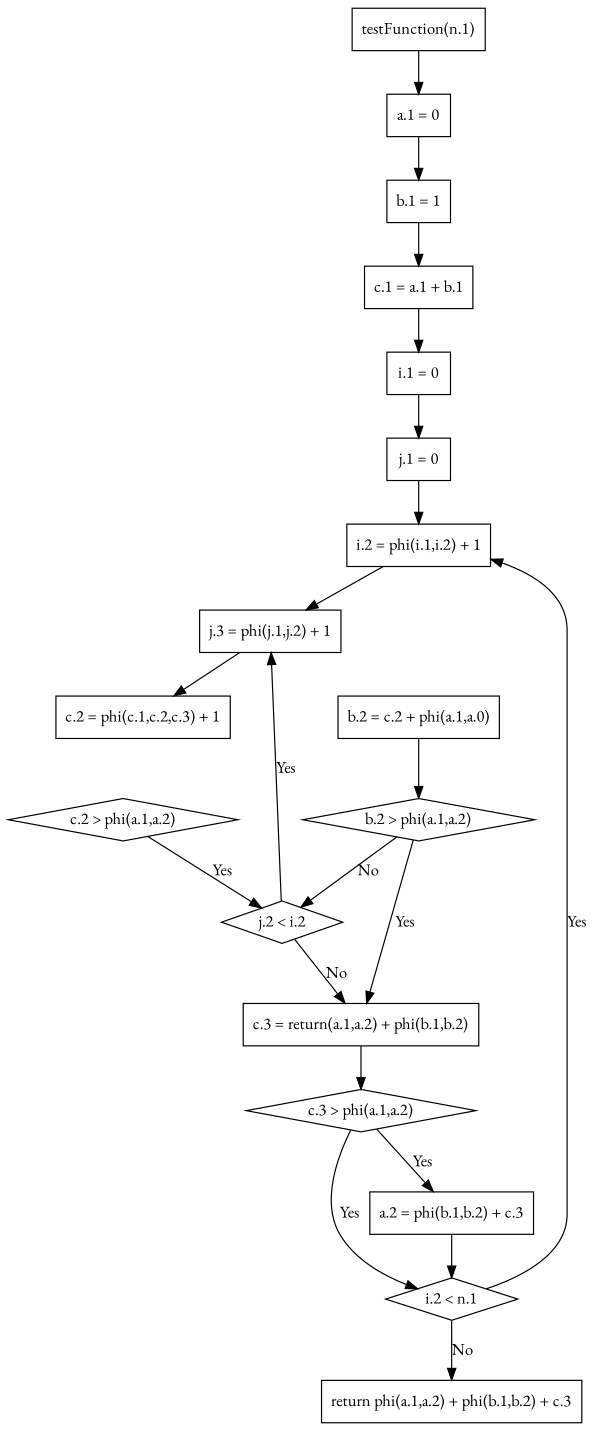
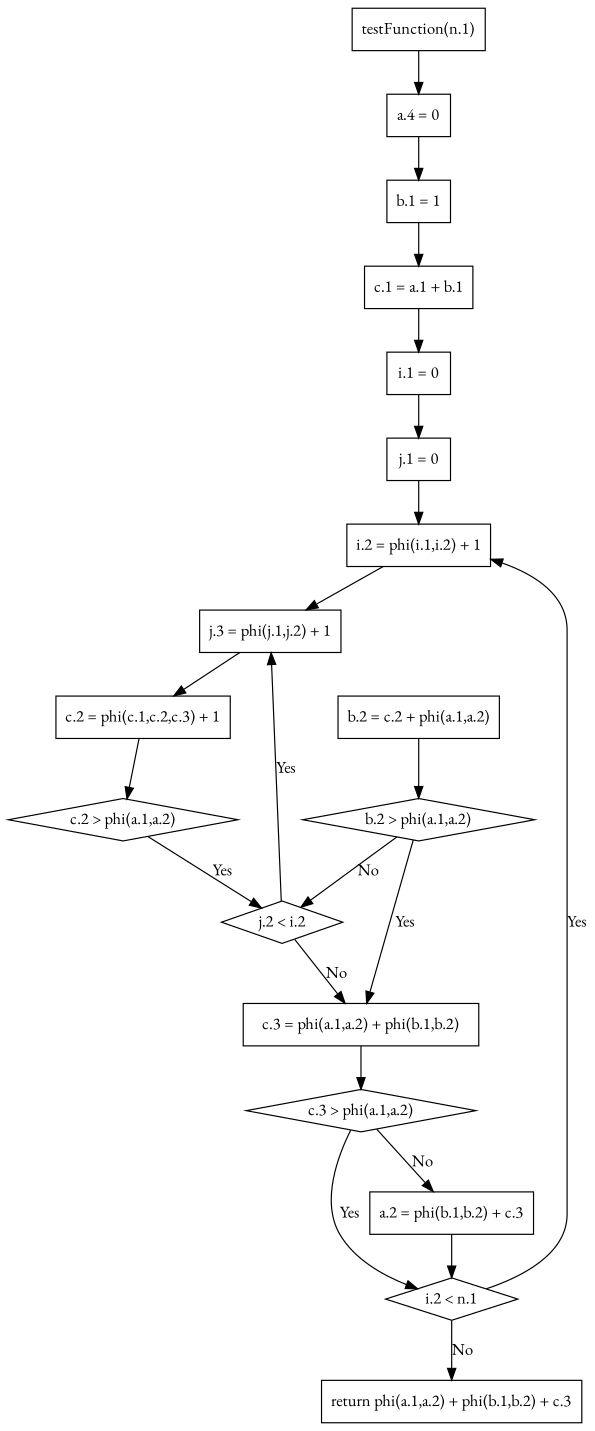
(419, 115) -> (419, 115)
(419, 717) -> (419, 717)
none -> (134, 763)
(361, 1025) -> (361, 1025)
(423, 1162) -> (423, 1162)
